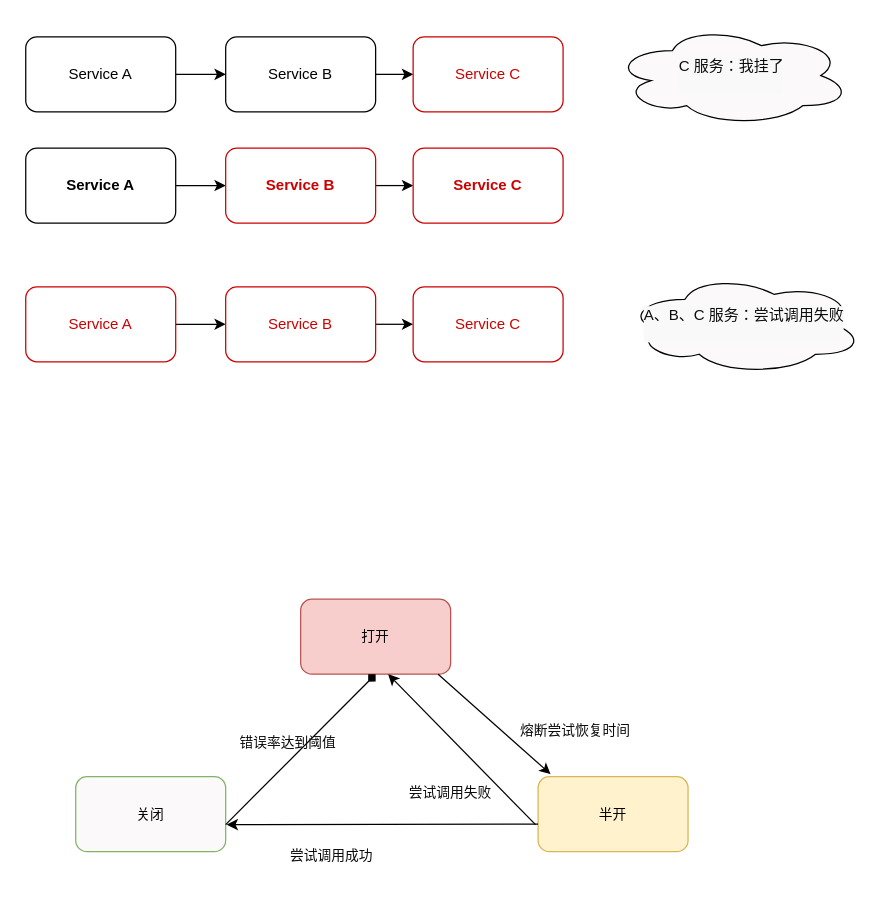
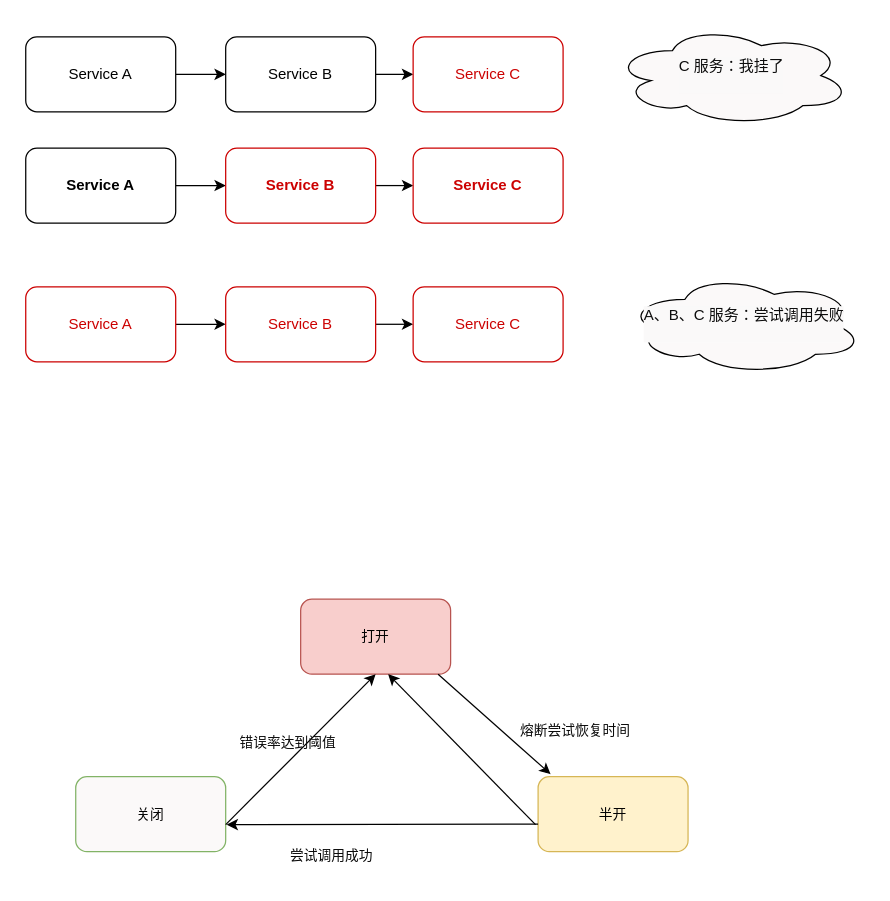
(368, 682) -> (369, 681)
(451, 793) -> none
